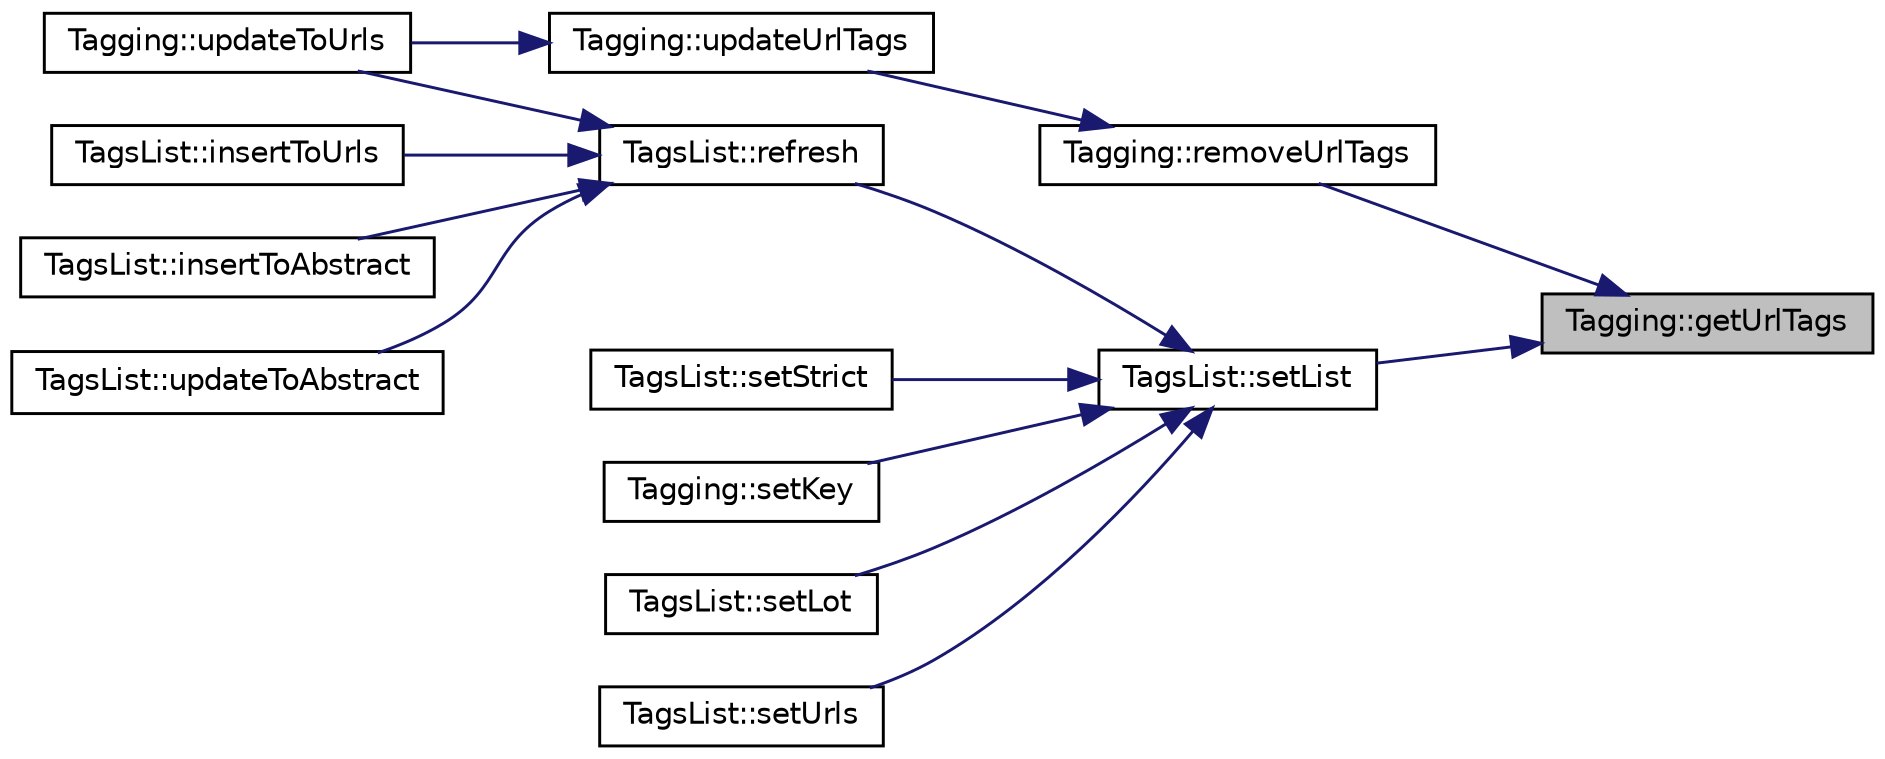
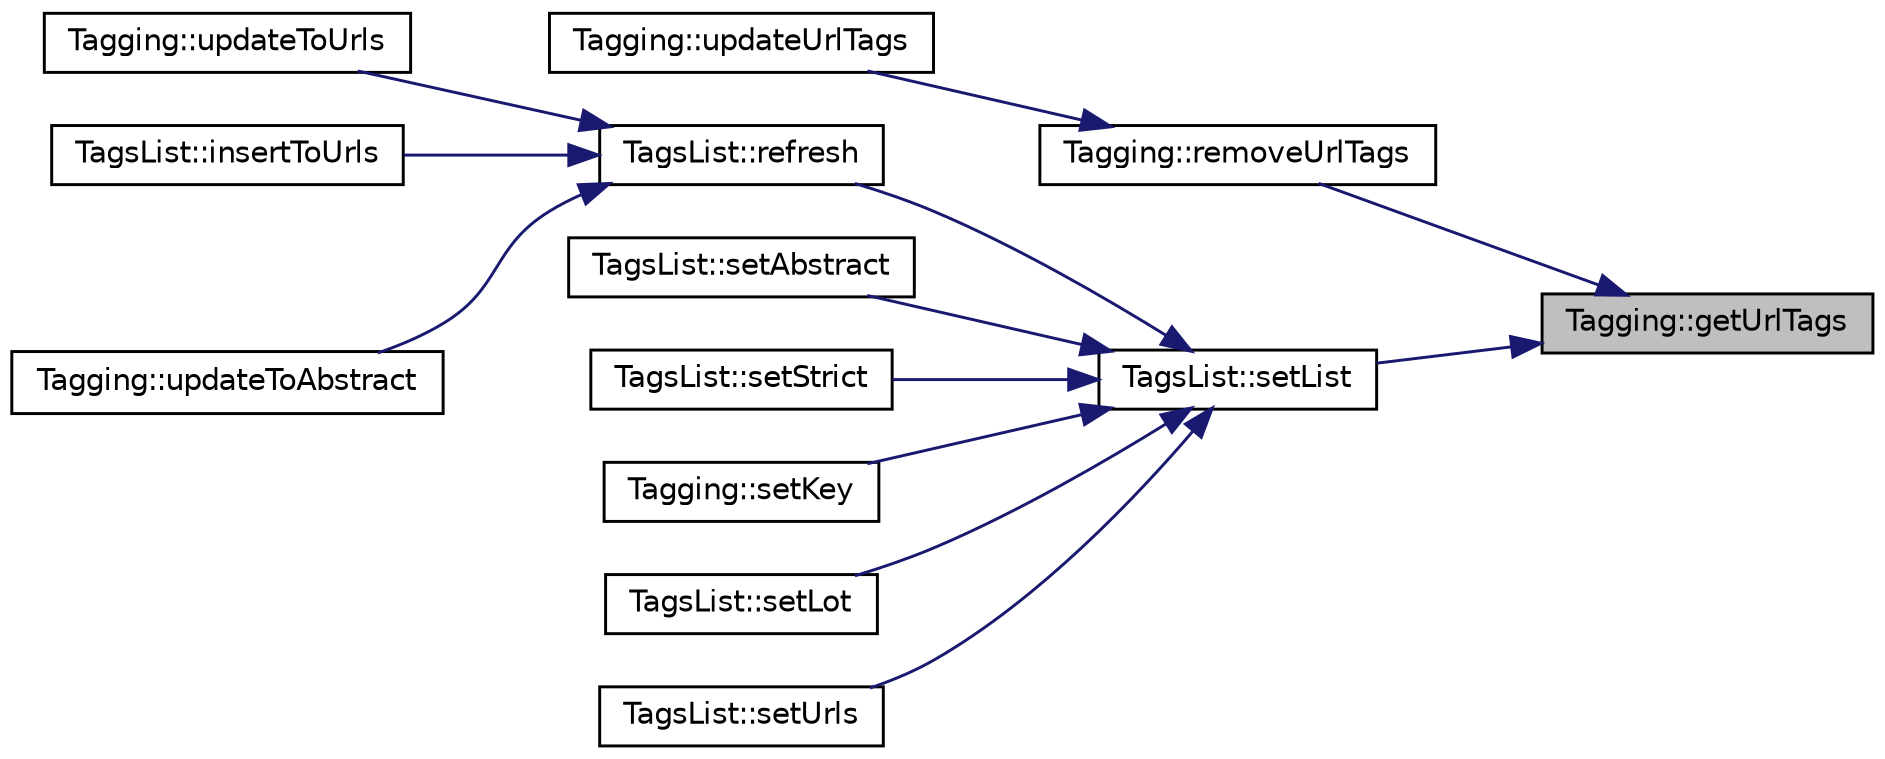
(465, 43) -> none
(227, 267) -> none
none -> (741, 267)
(227, 383) -> (227, 383)
